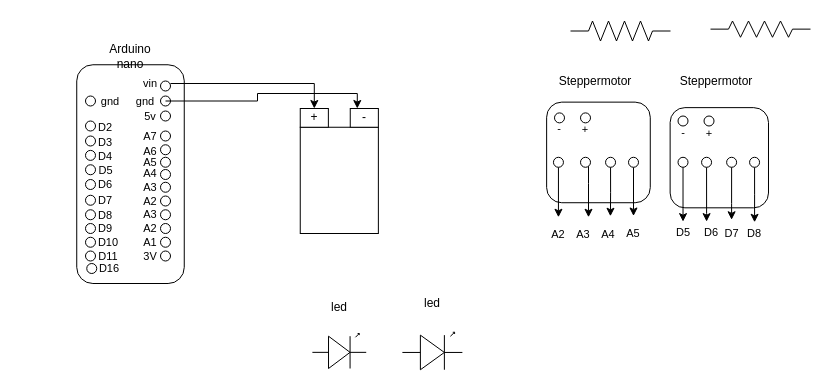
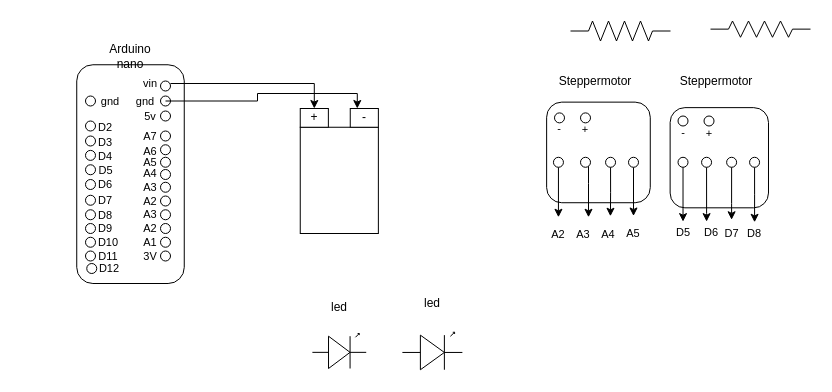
(110, 262) -> (110, 262)
